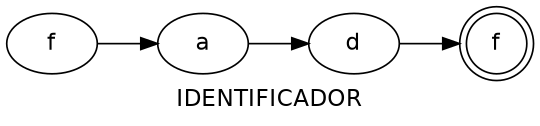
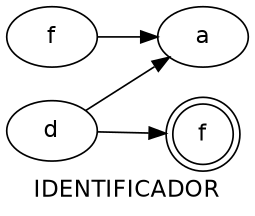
(270, 44) -> (120, 89)
